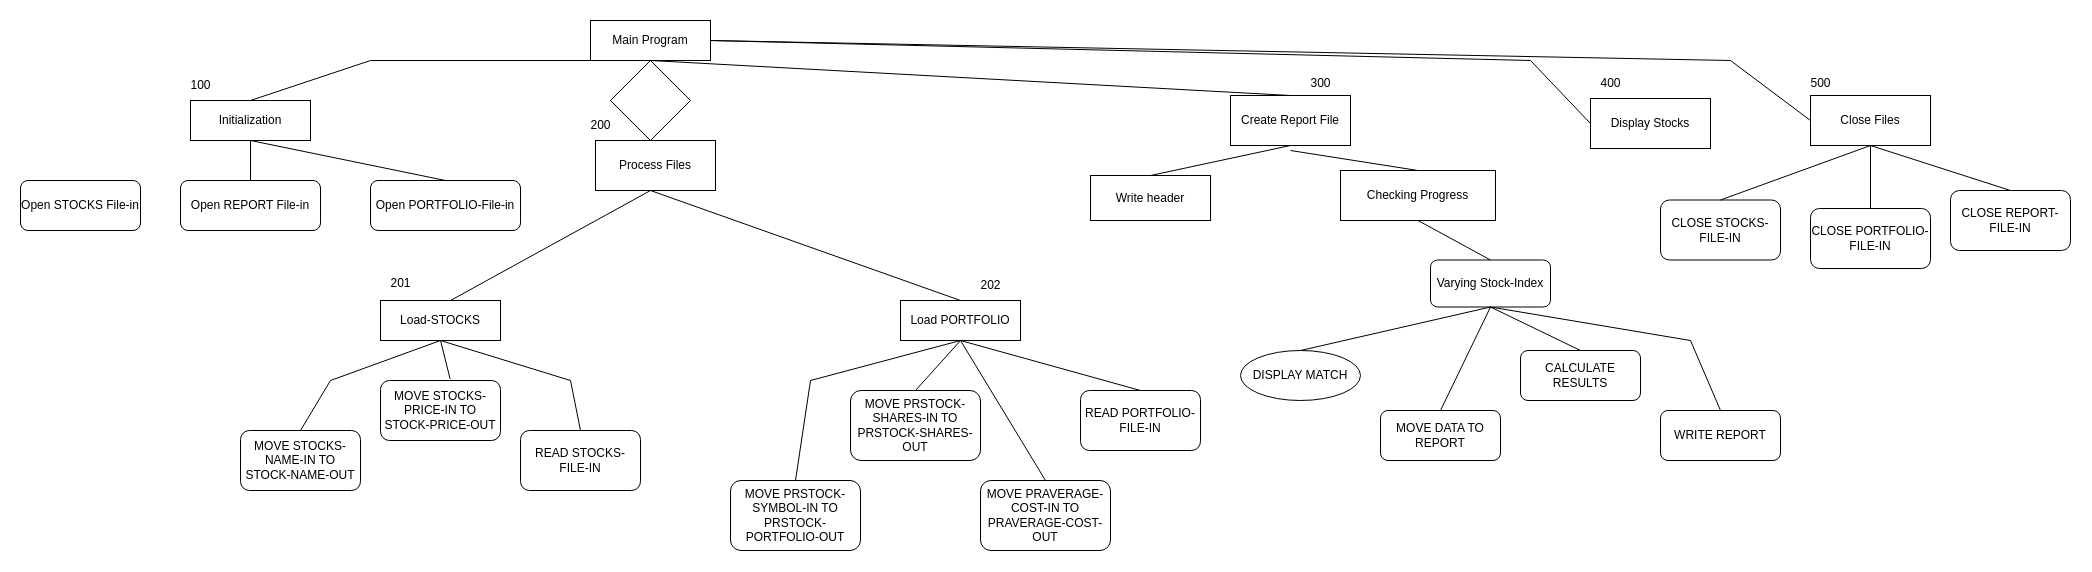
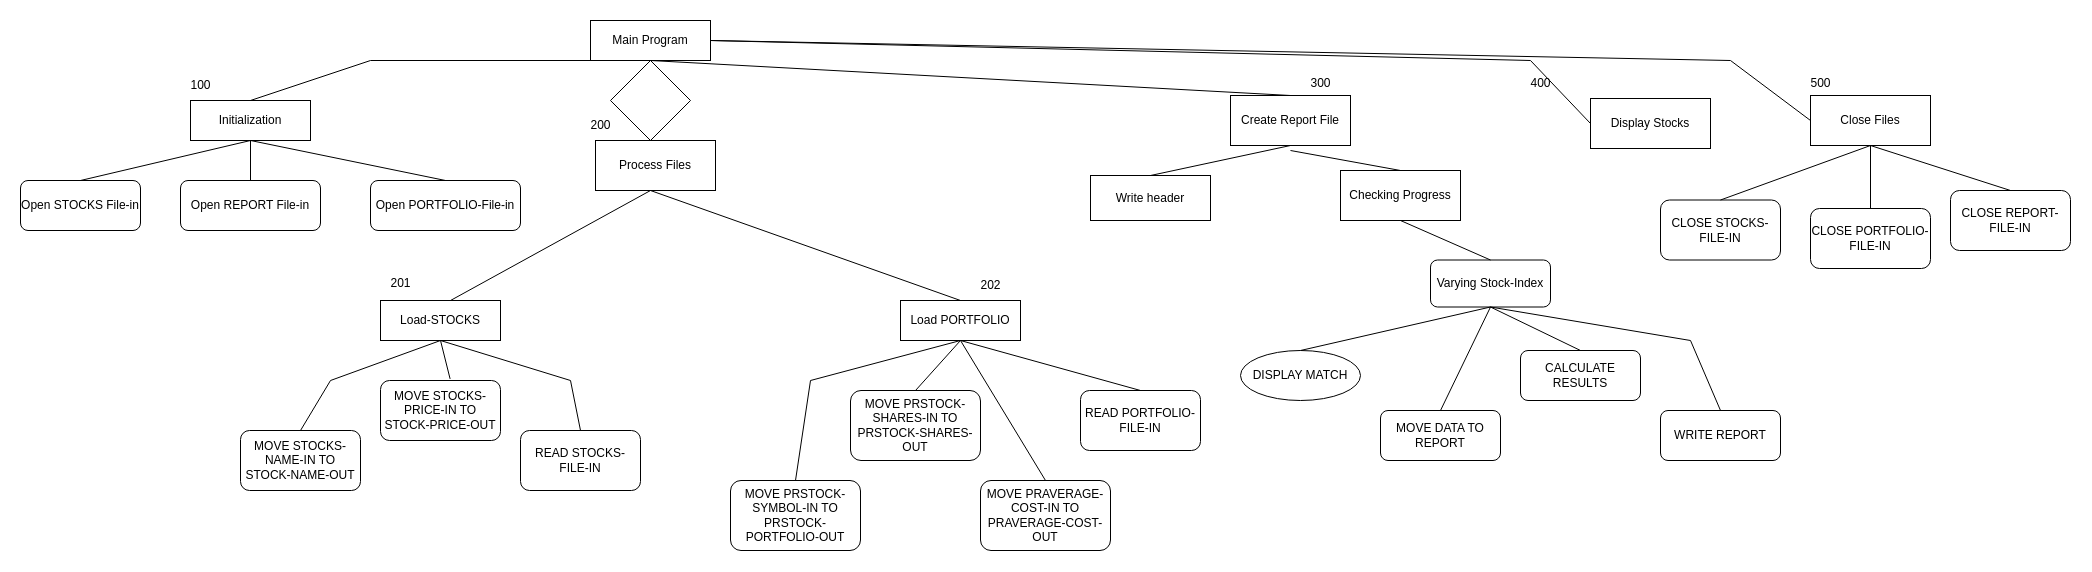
(1611, 84) -> (1541, 84)
none -> (165, 161)
(1418, 196) -> (1401, 196)
